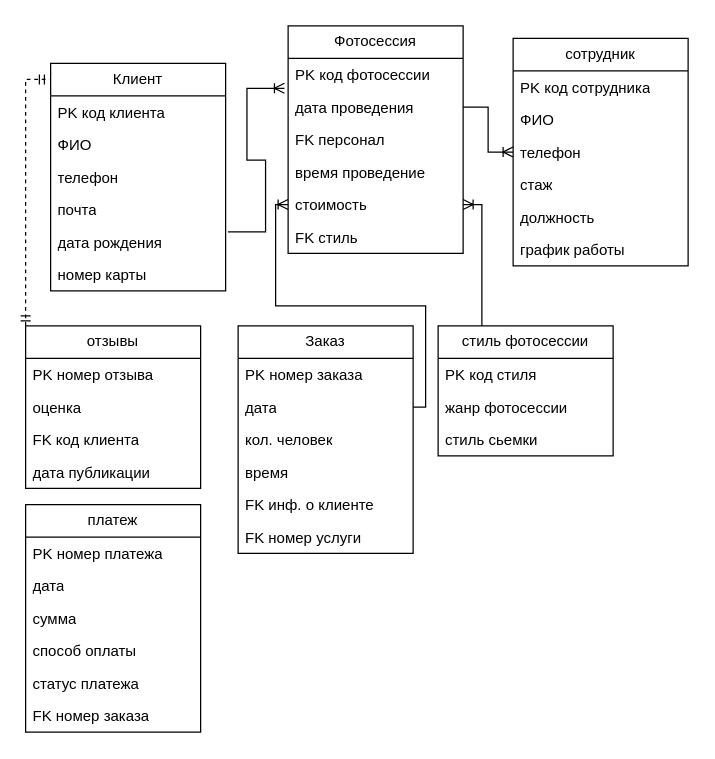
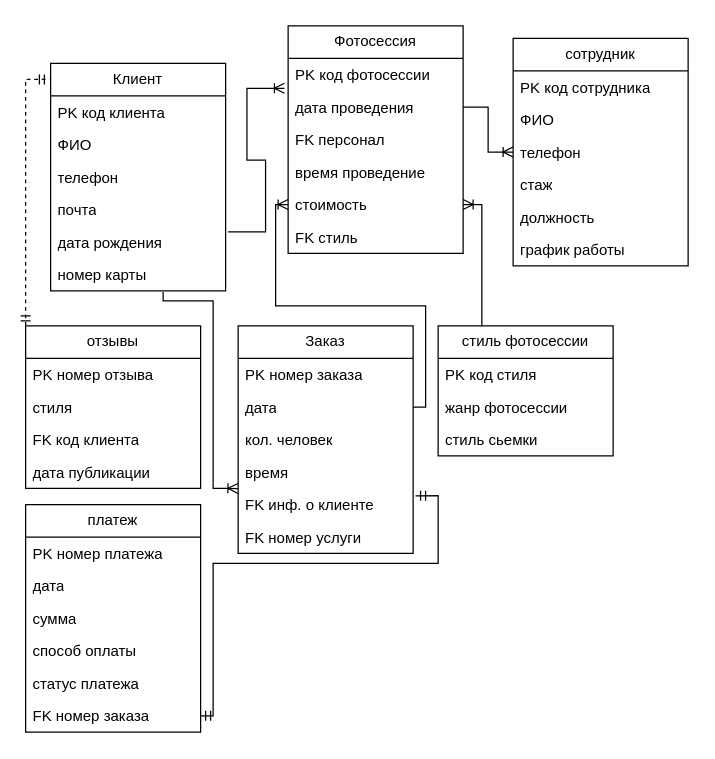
none -> (213, 377)
(58, 408) -> (54, 408)
none -> (288, 563)
